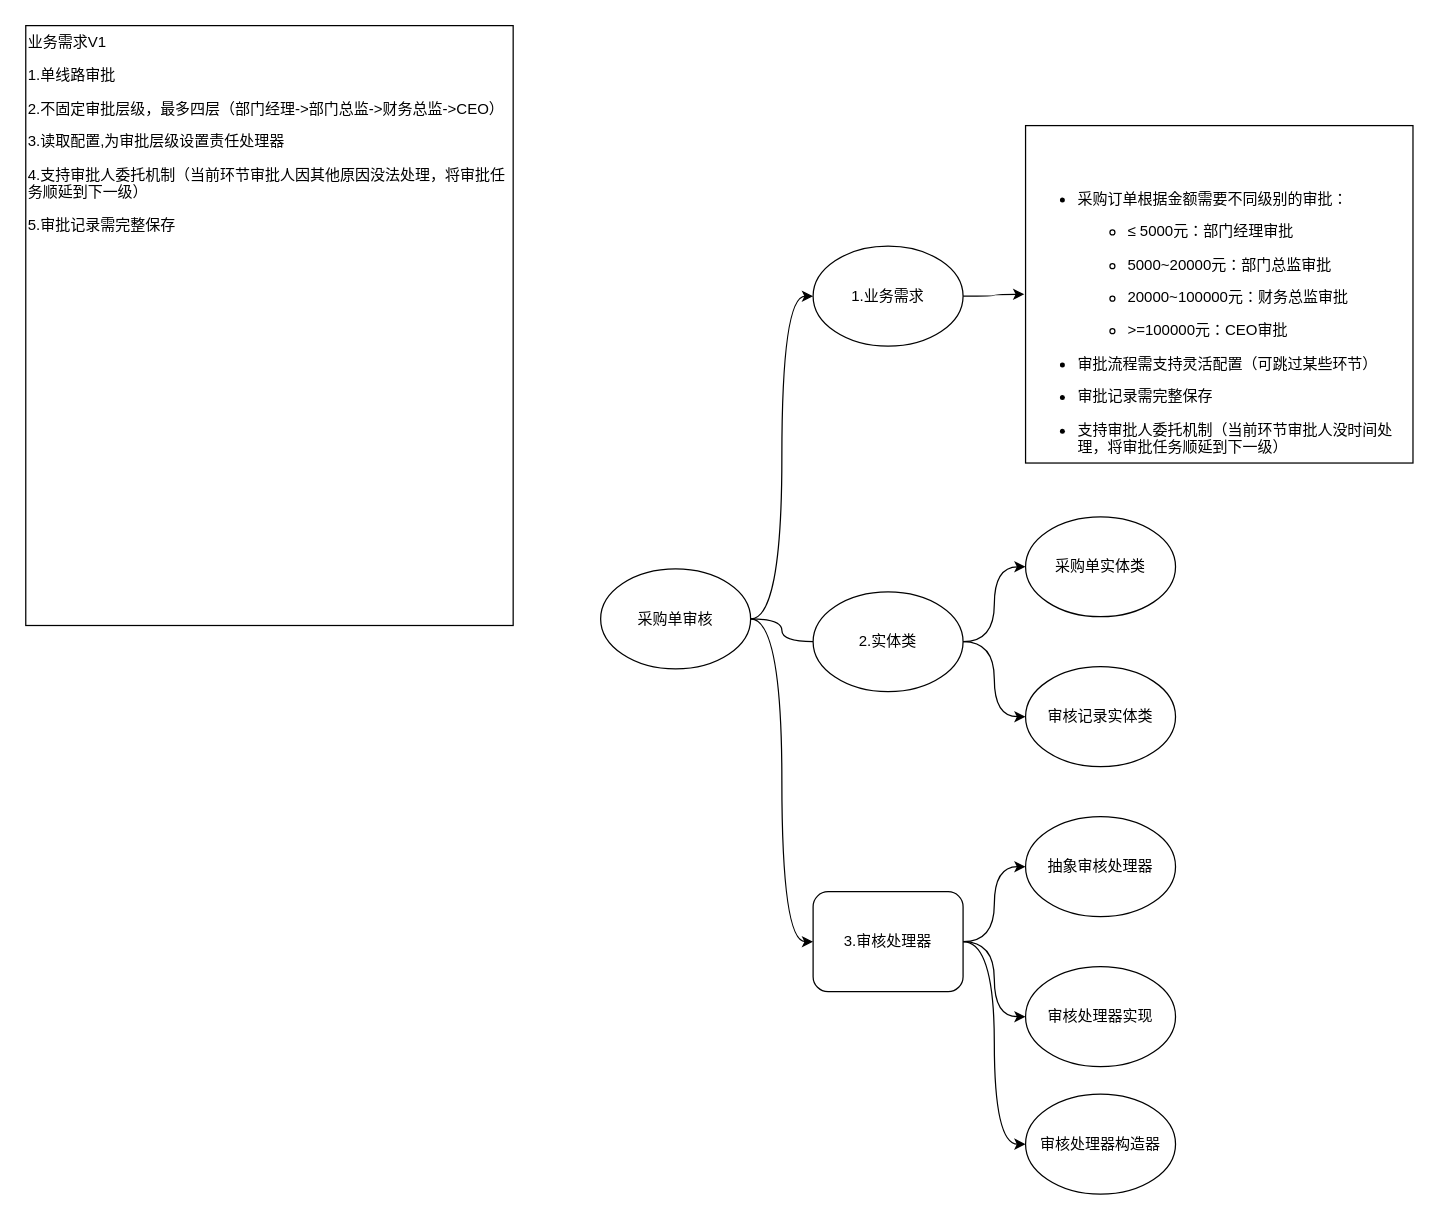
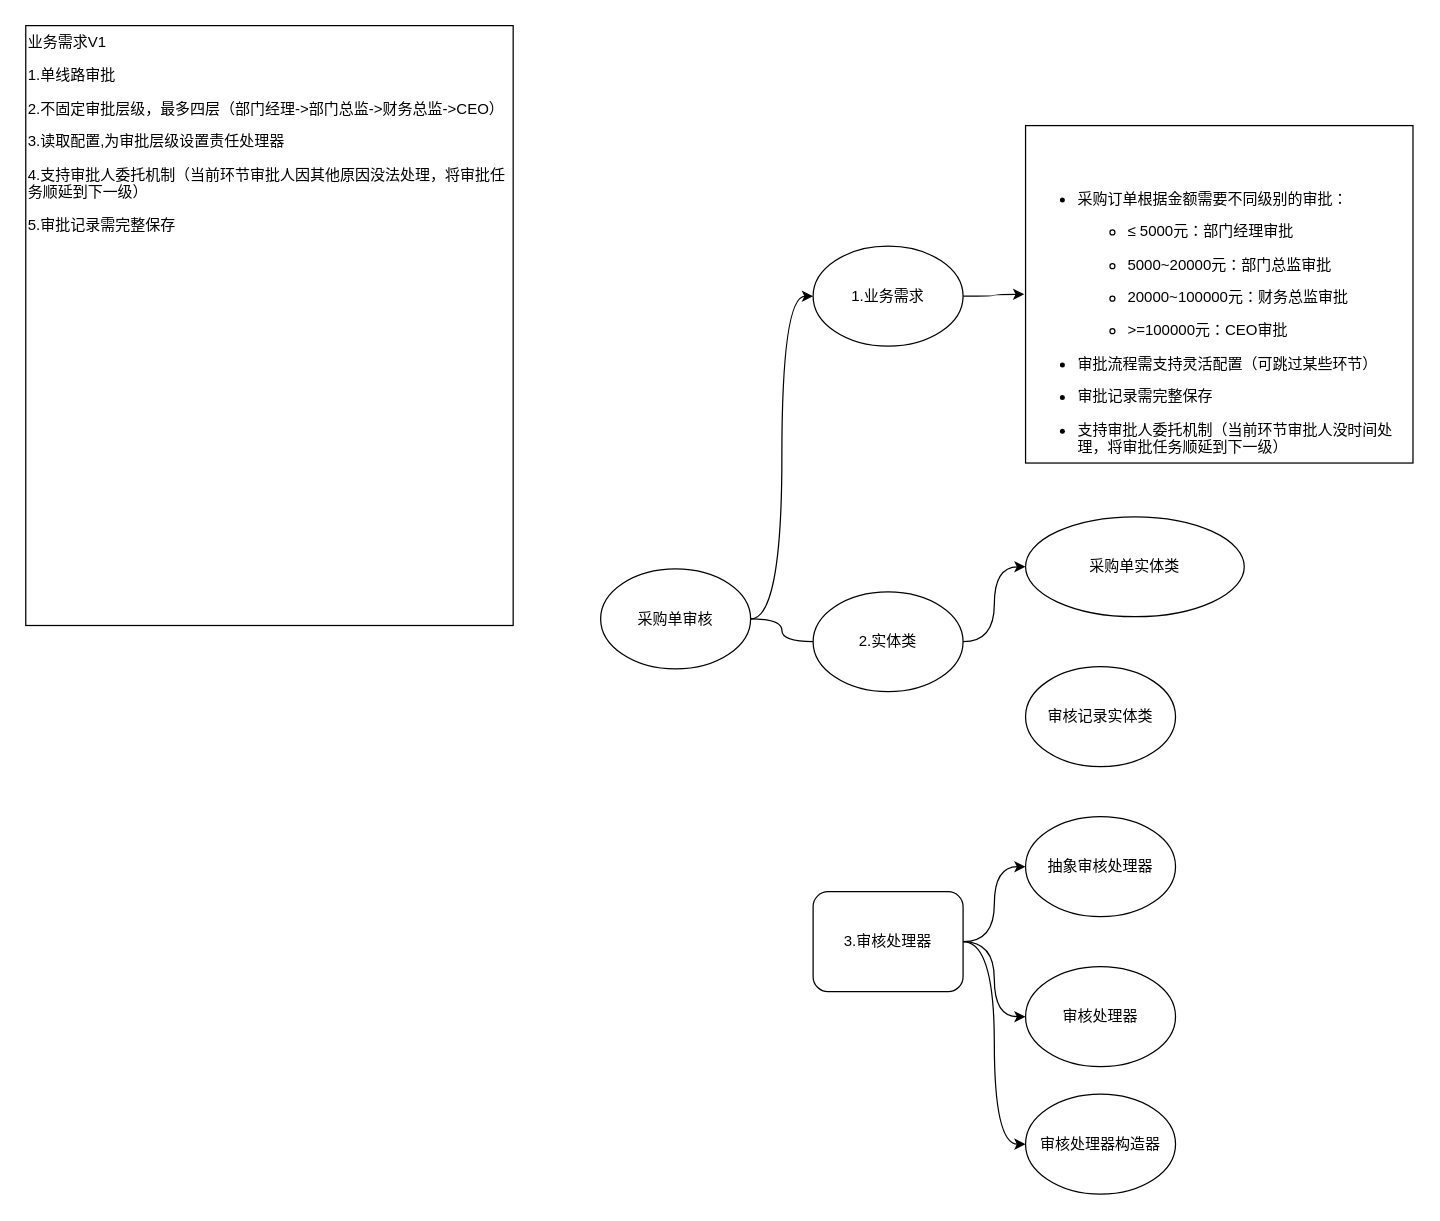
(1101, 567) -> (1135, 567)
(994, 680) -> none
(782, 782) -> none
(1101, 1017) -> (1101, 1017)
